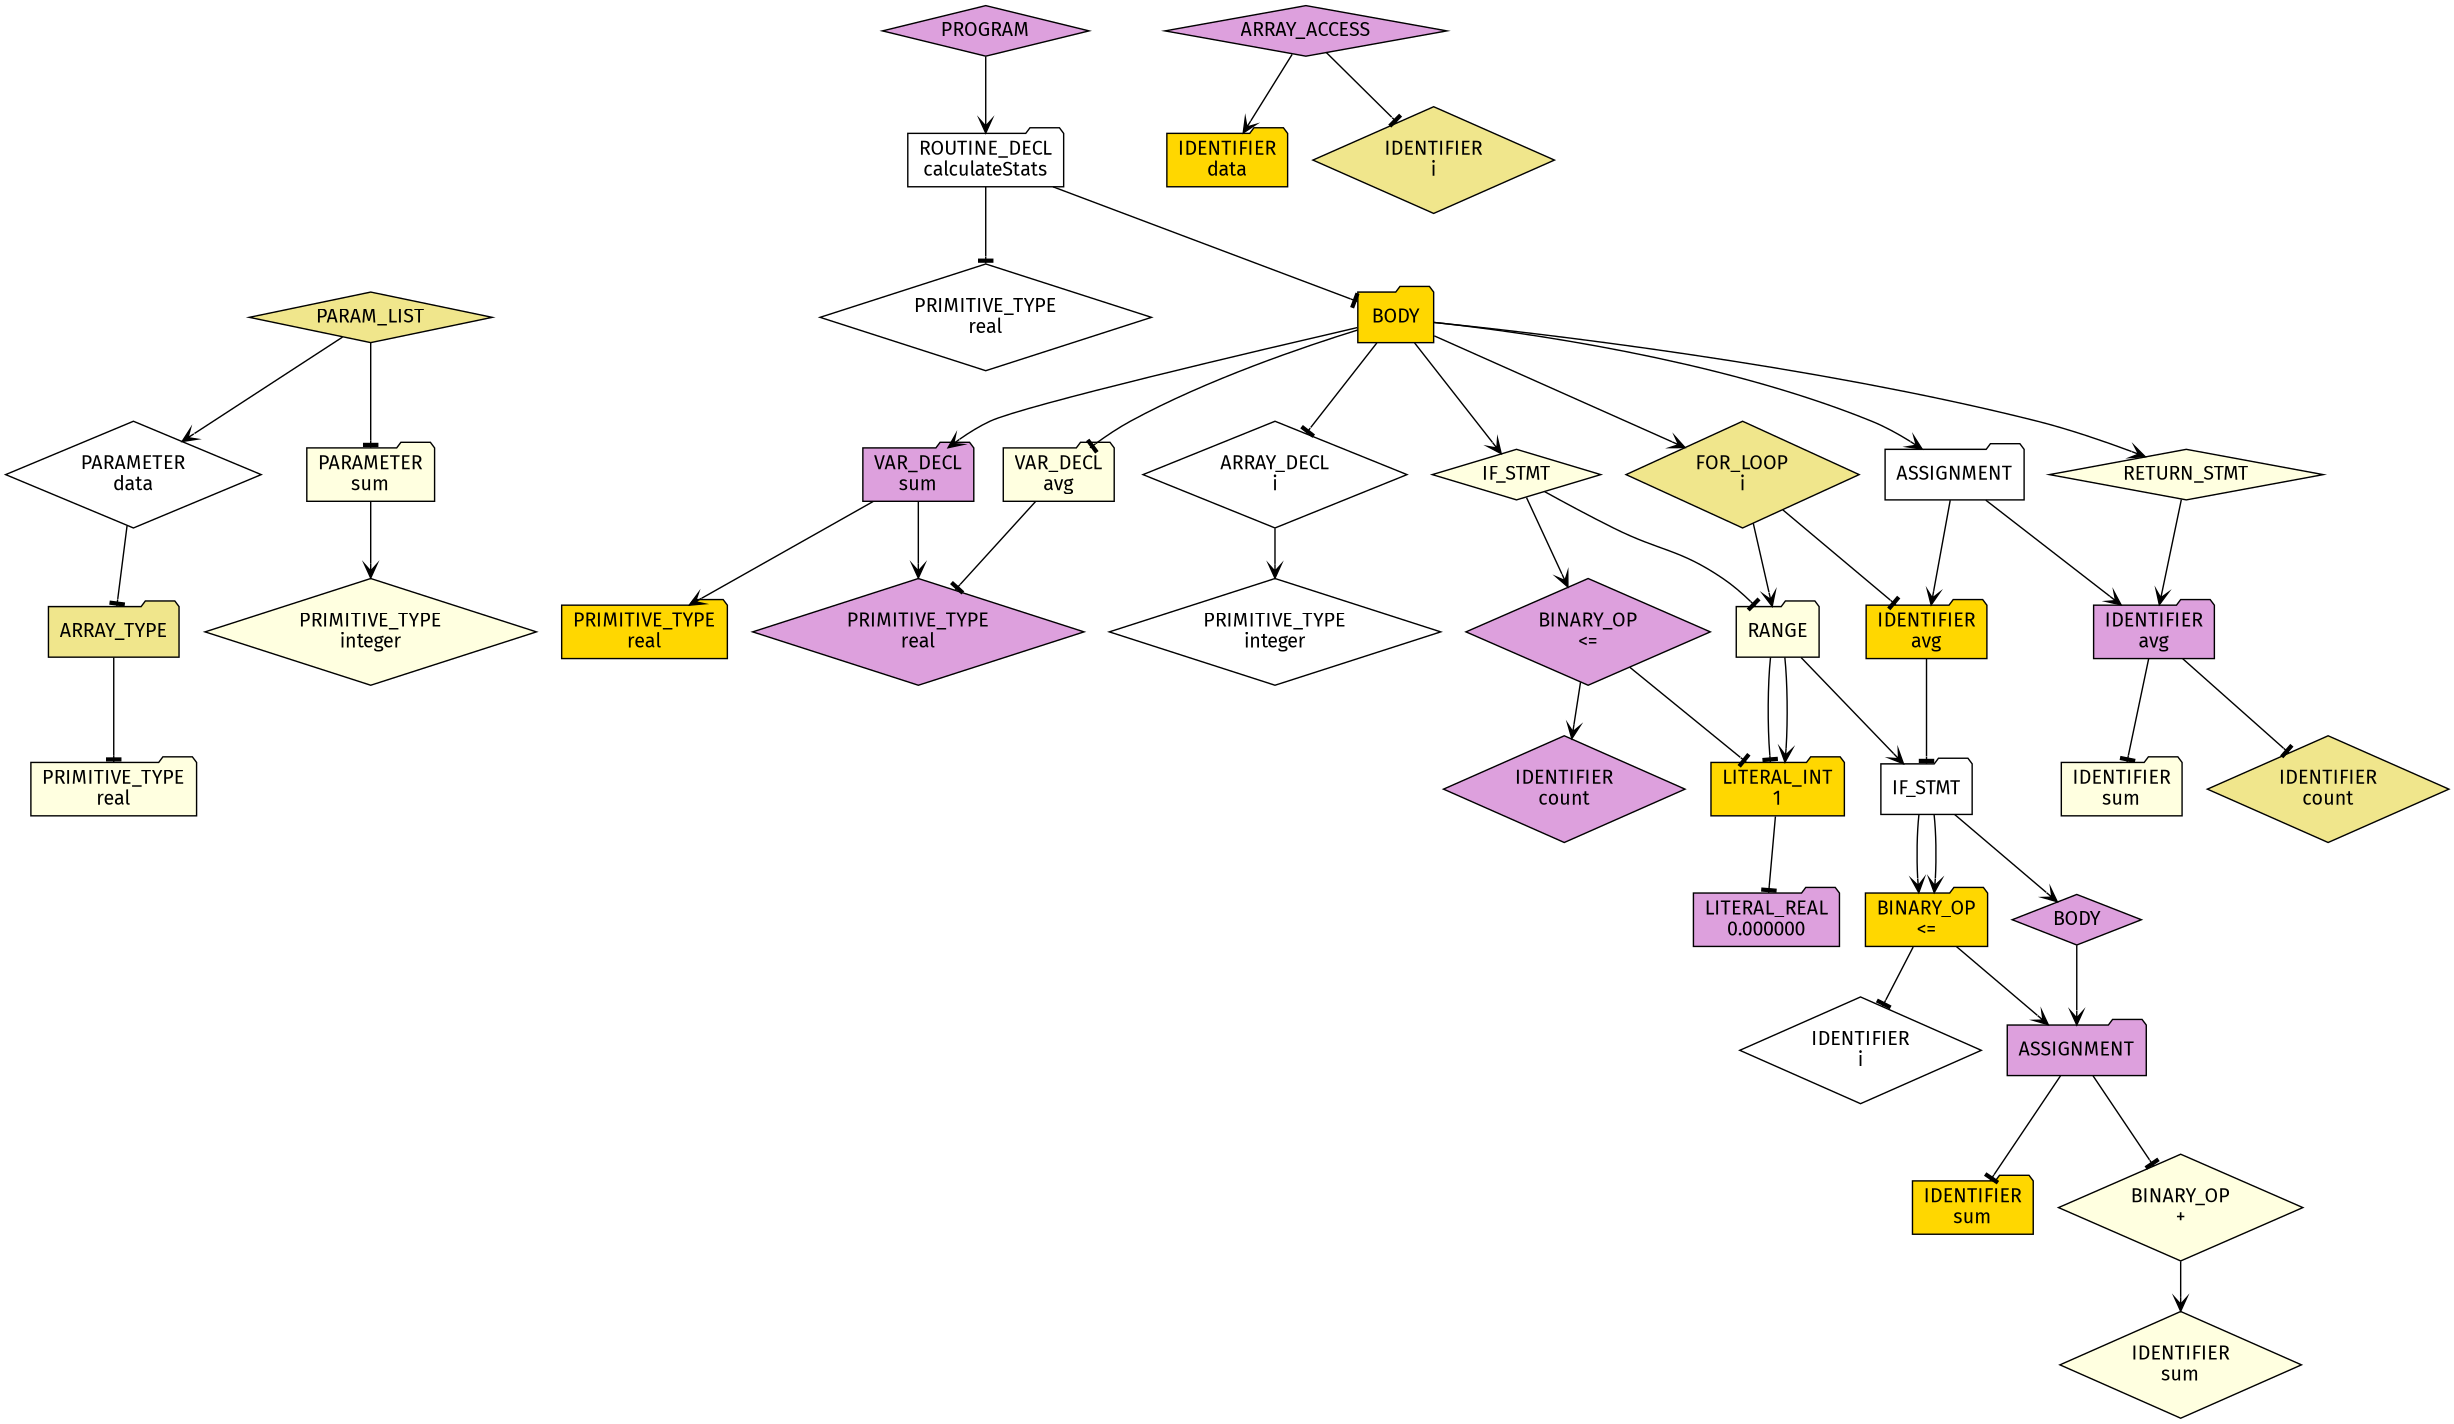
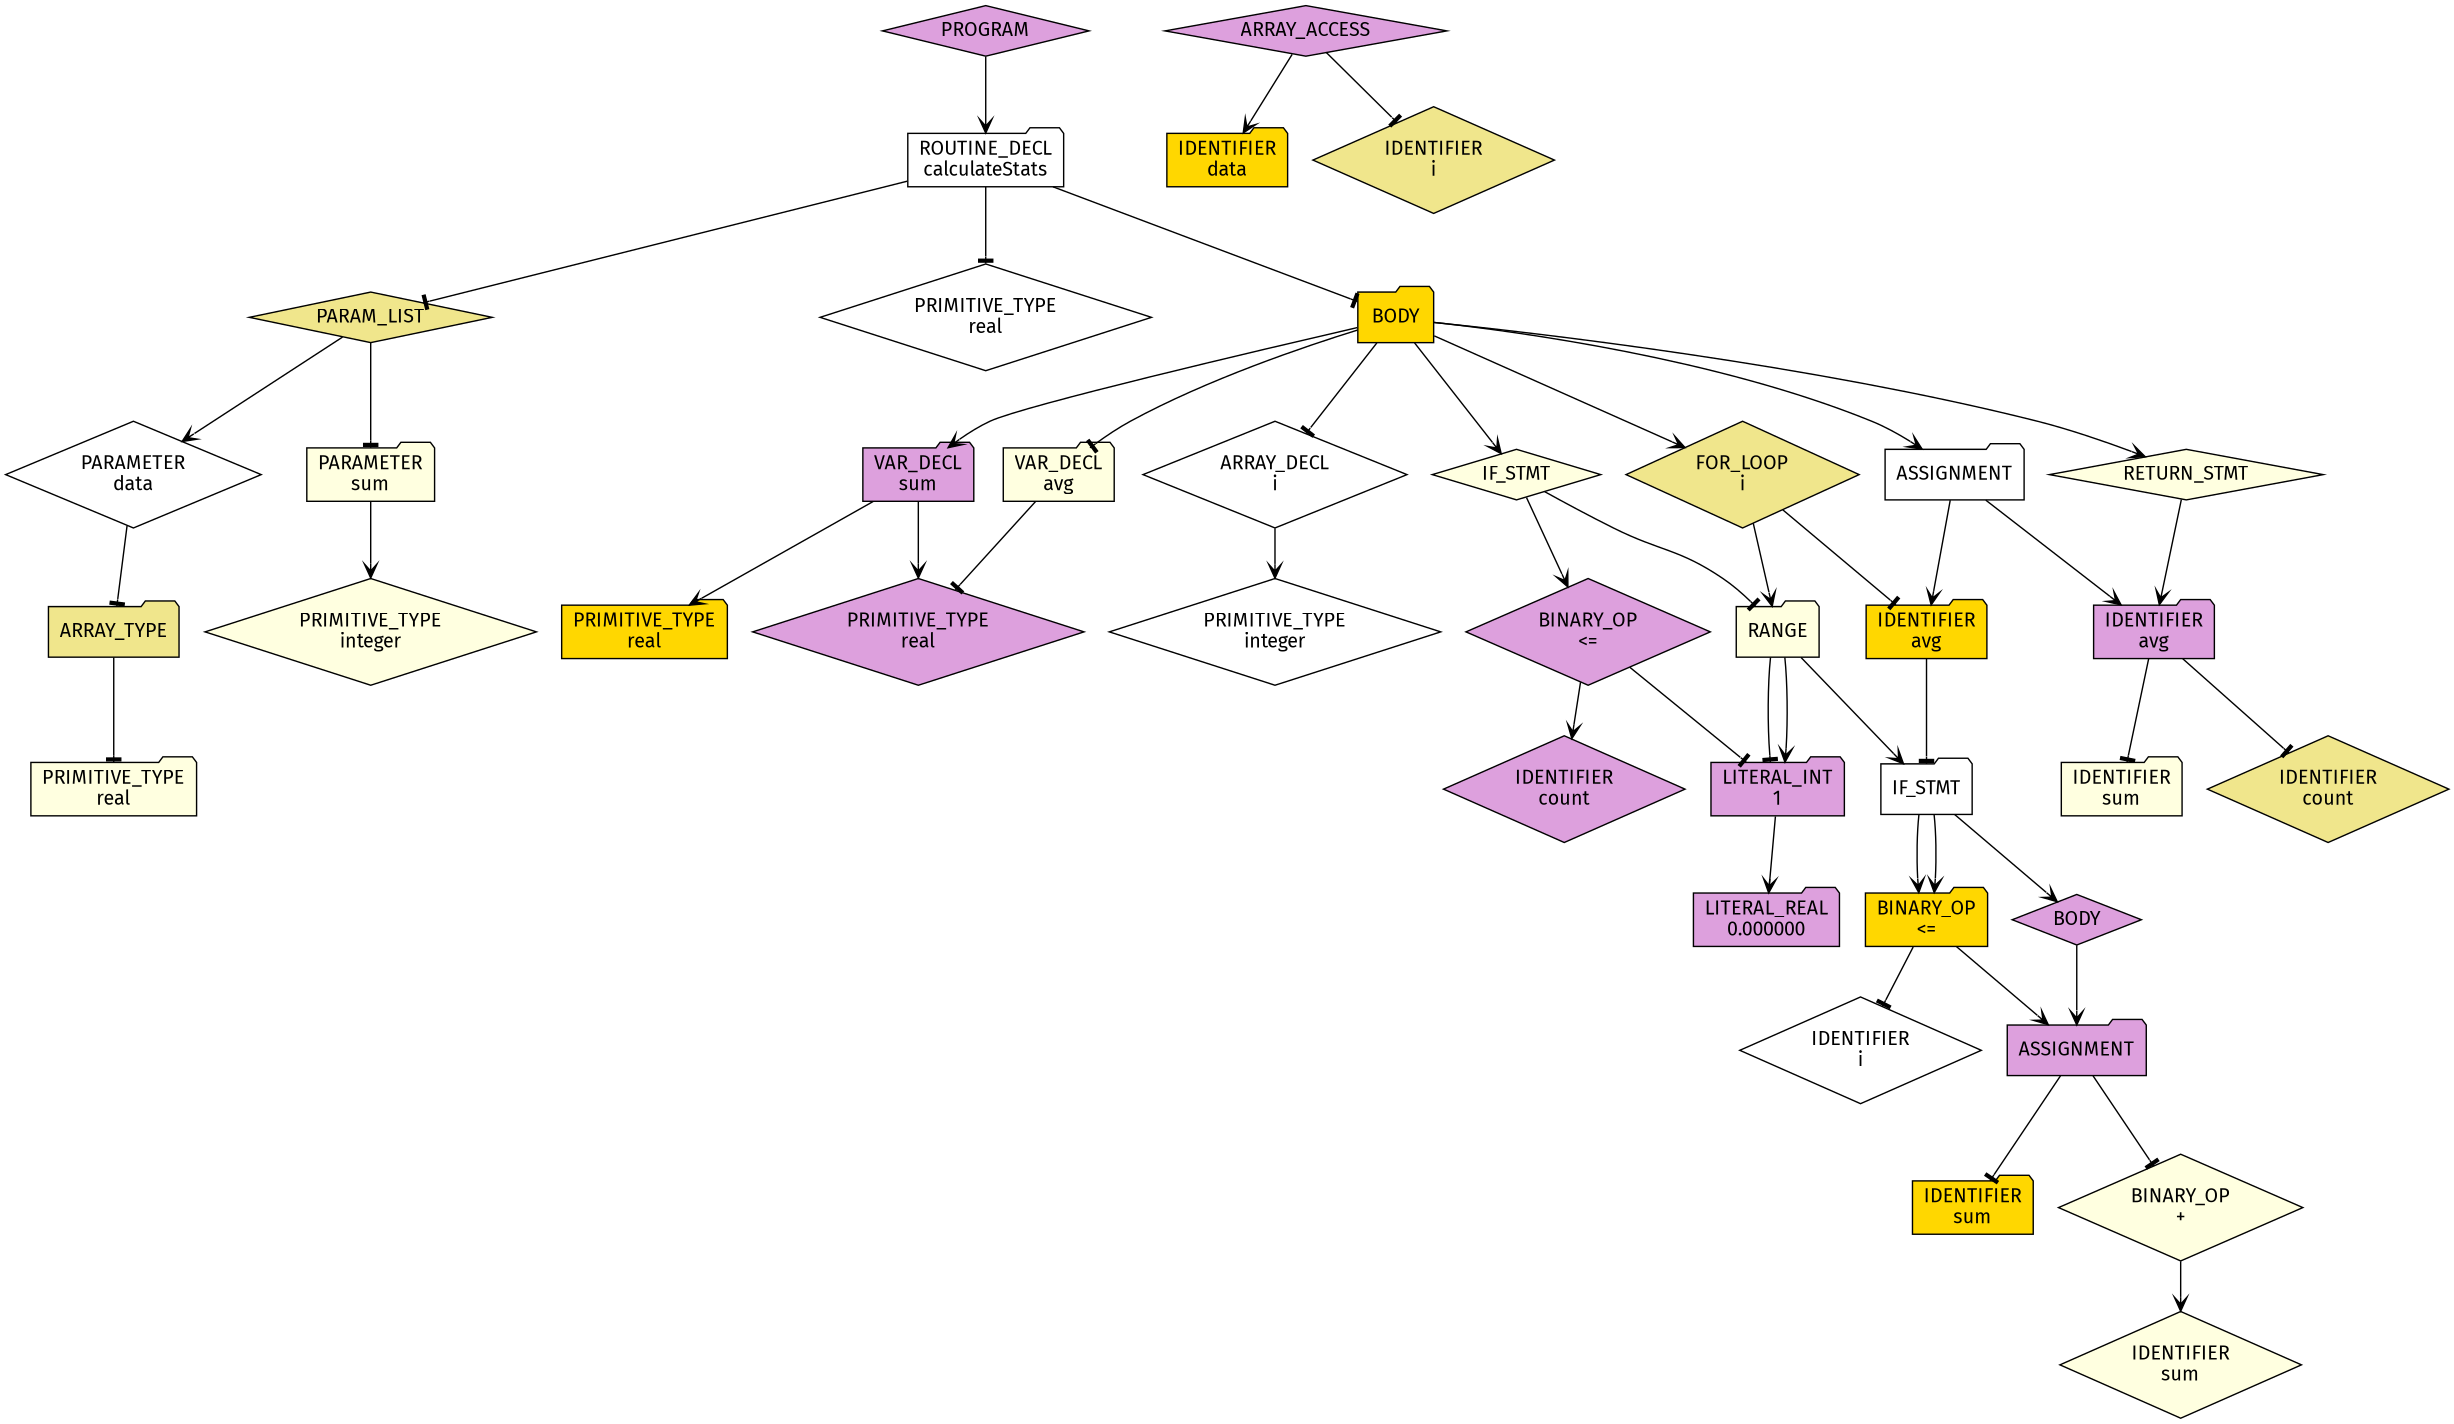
none -> (669, 241)
(1778, 789) -> (1778, 789)
(1772, 851) -> (1772, 851)
